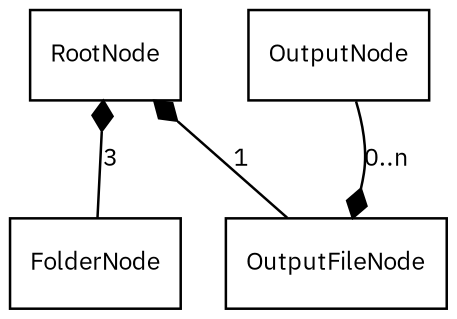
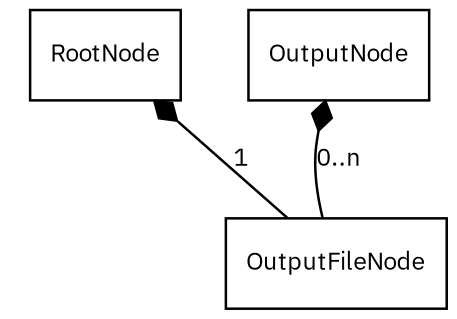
(365, 145) -> (316, 174)
(95, 264) -> none
